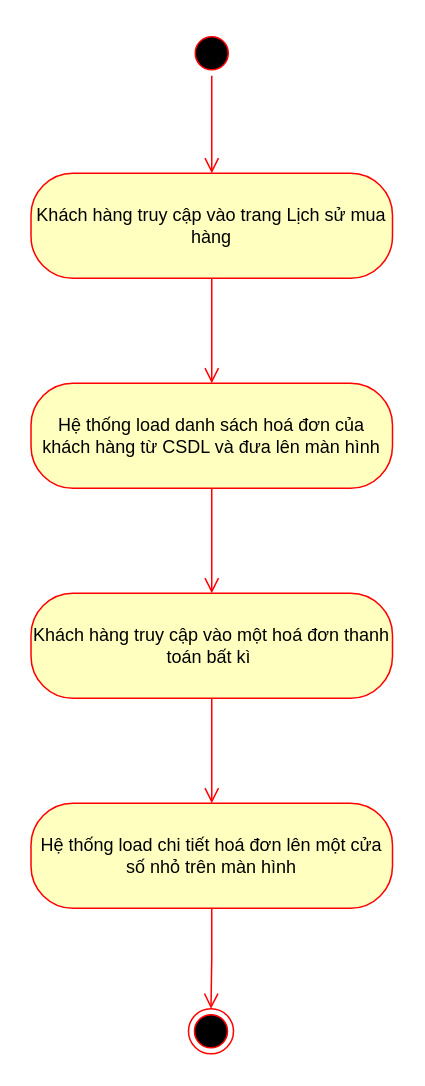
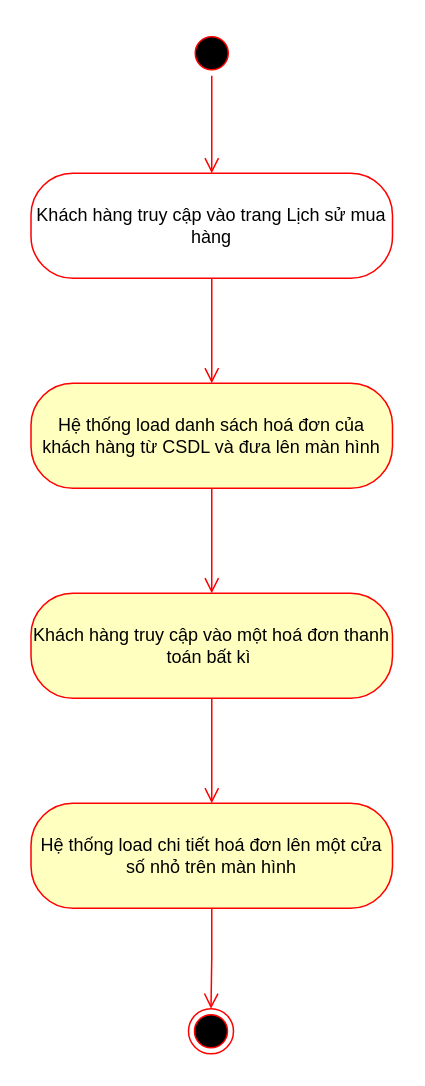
(212, 226) -> (212, 226)
